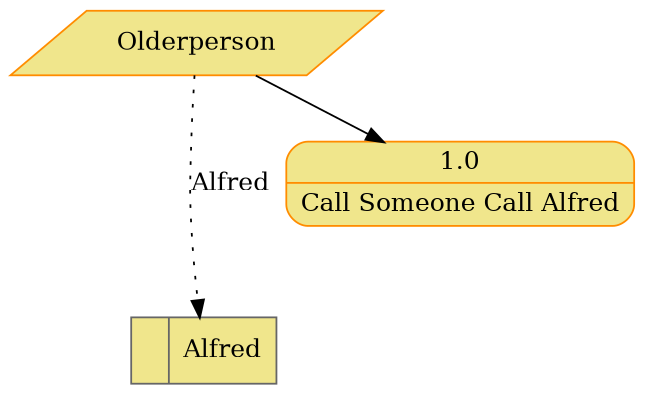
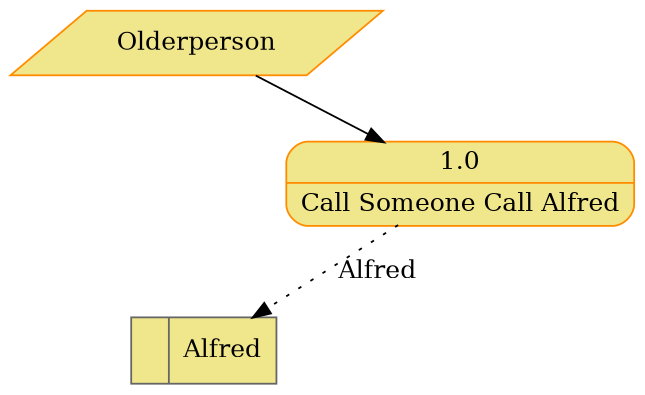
(190, 188) -> (333, 267)
